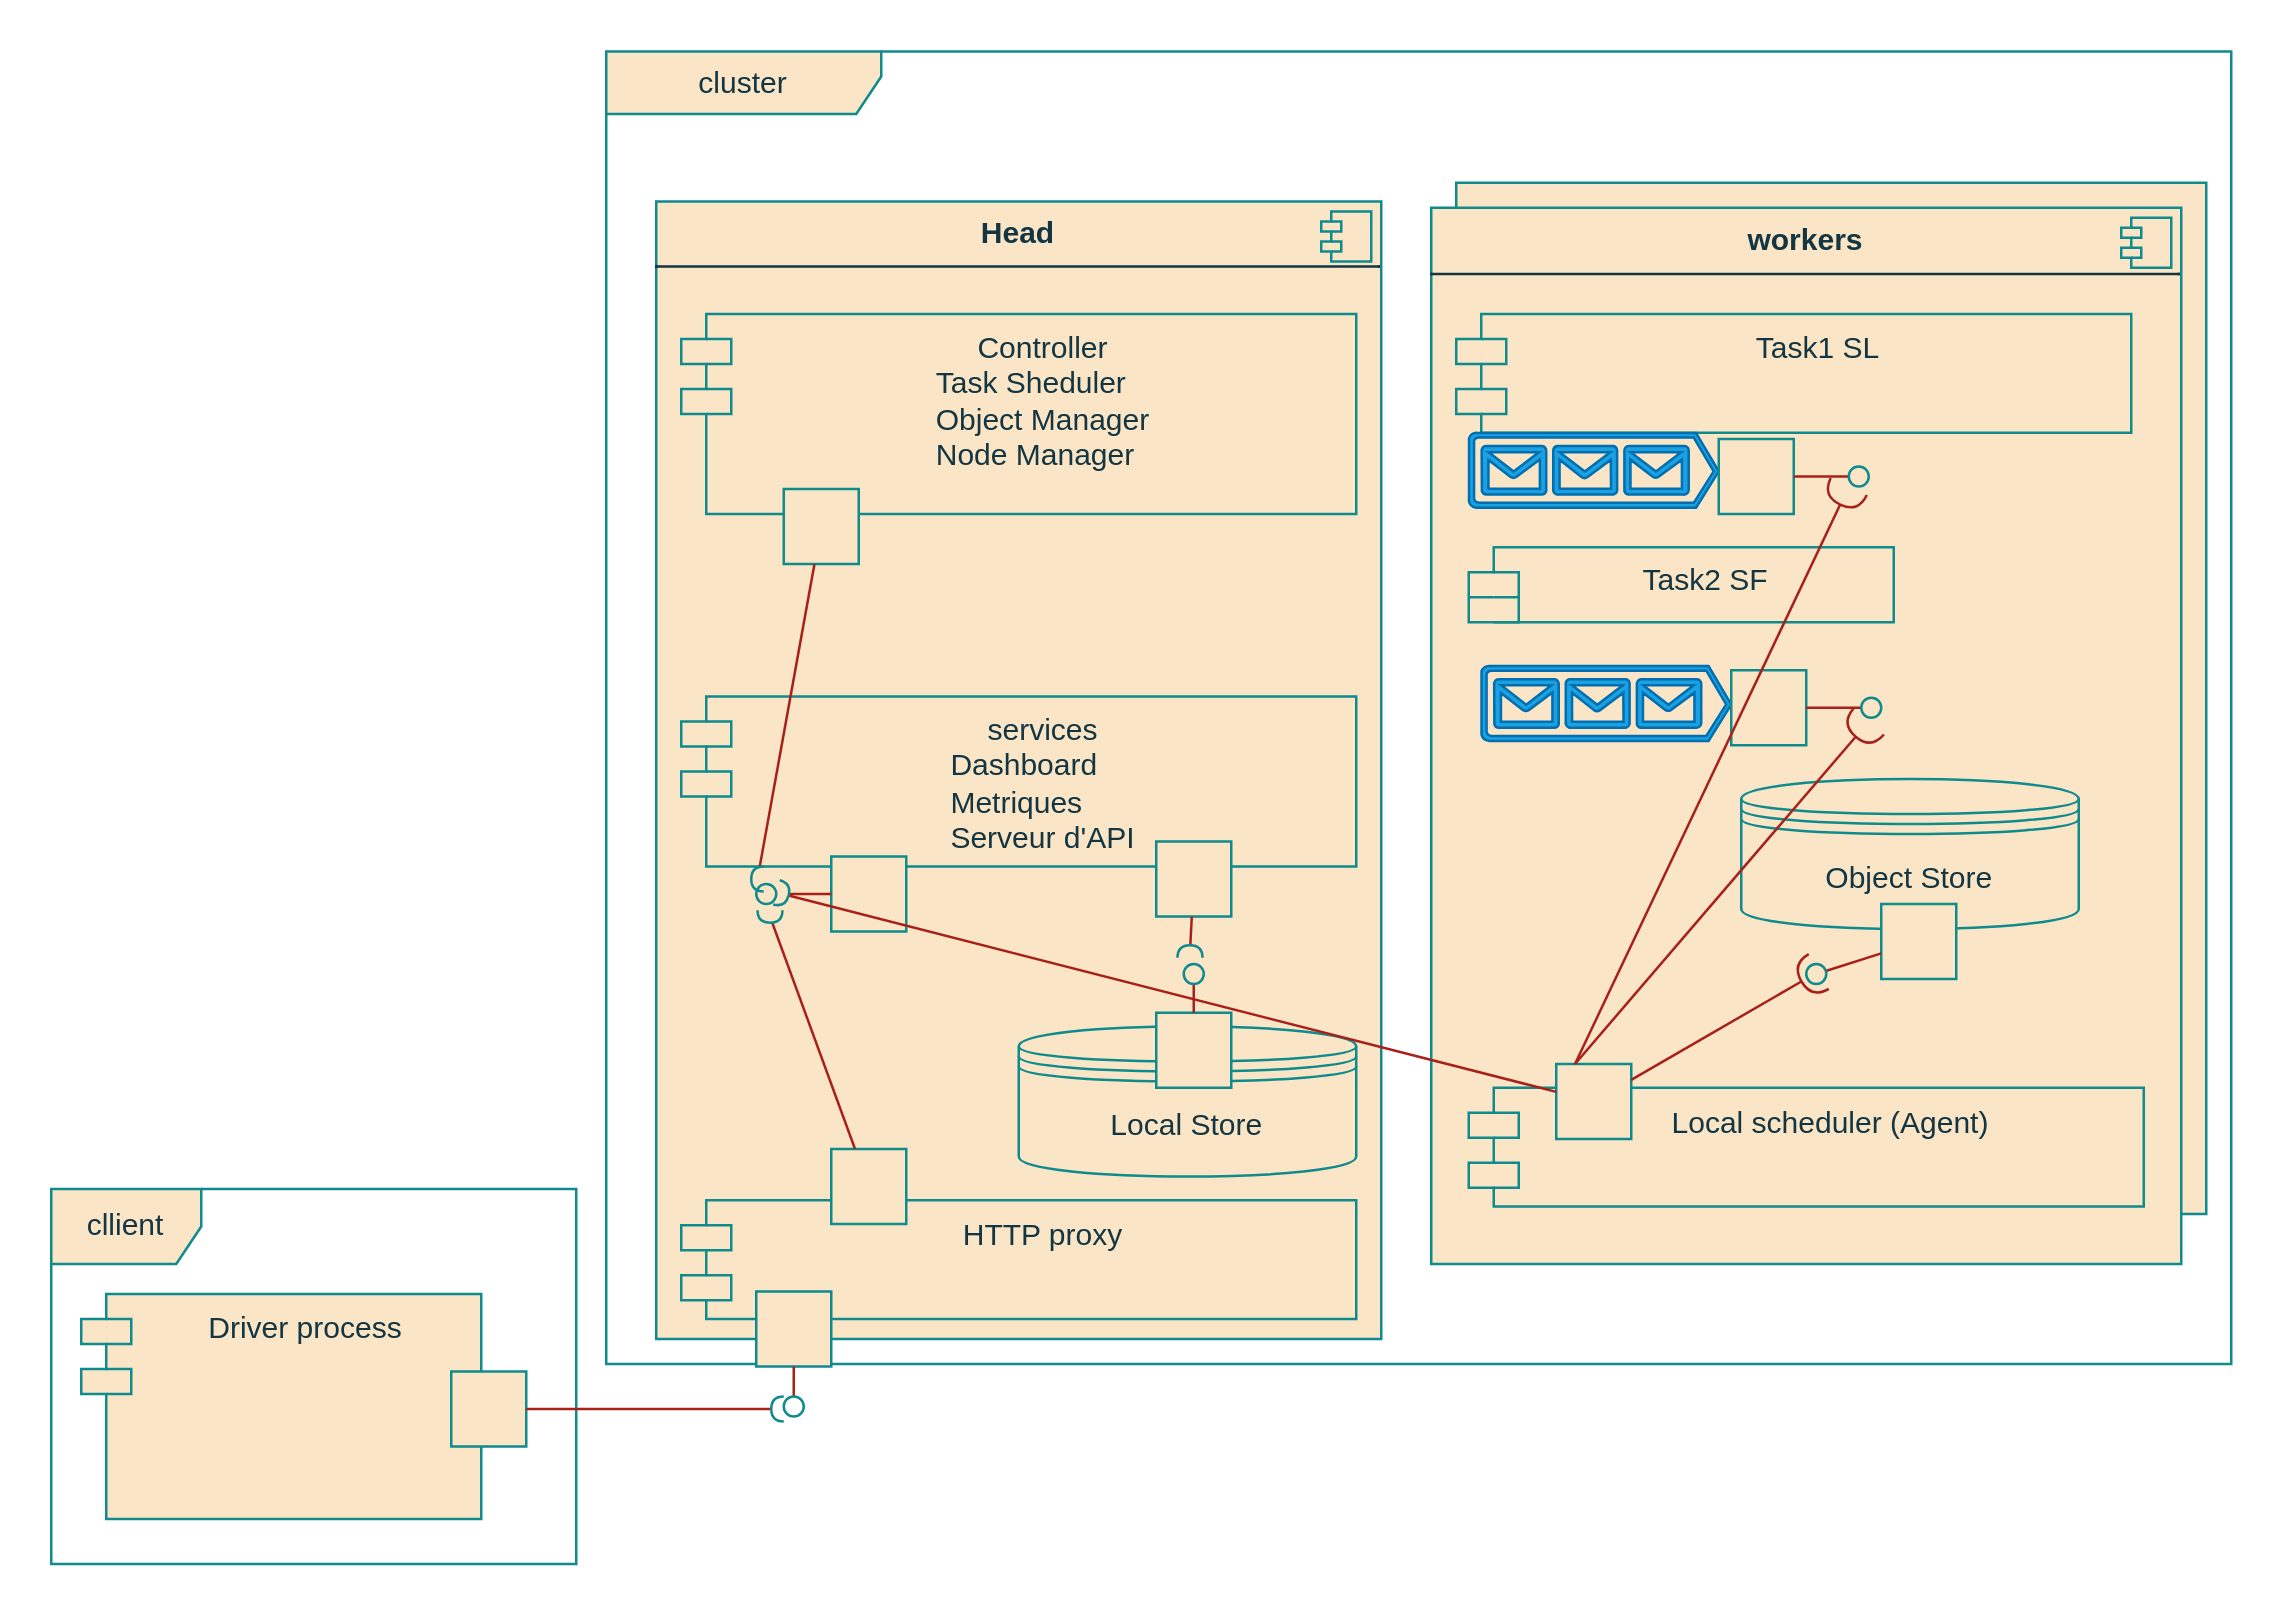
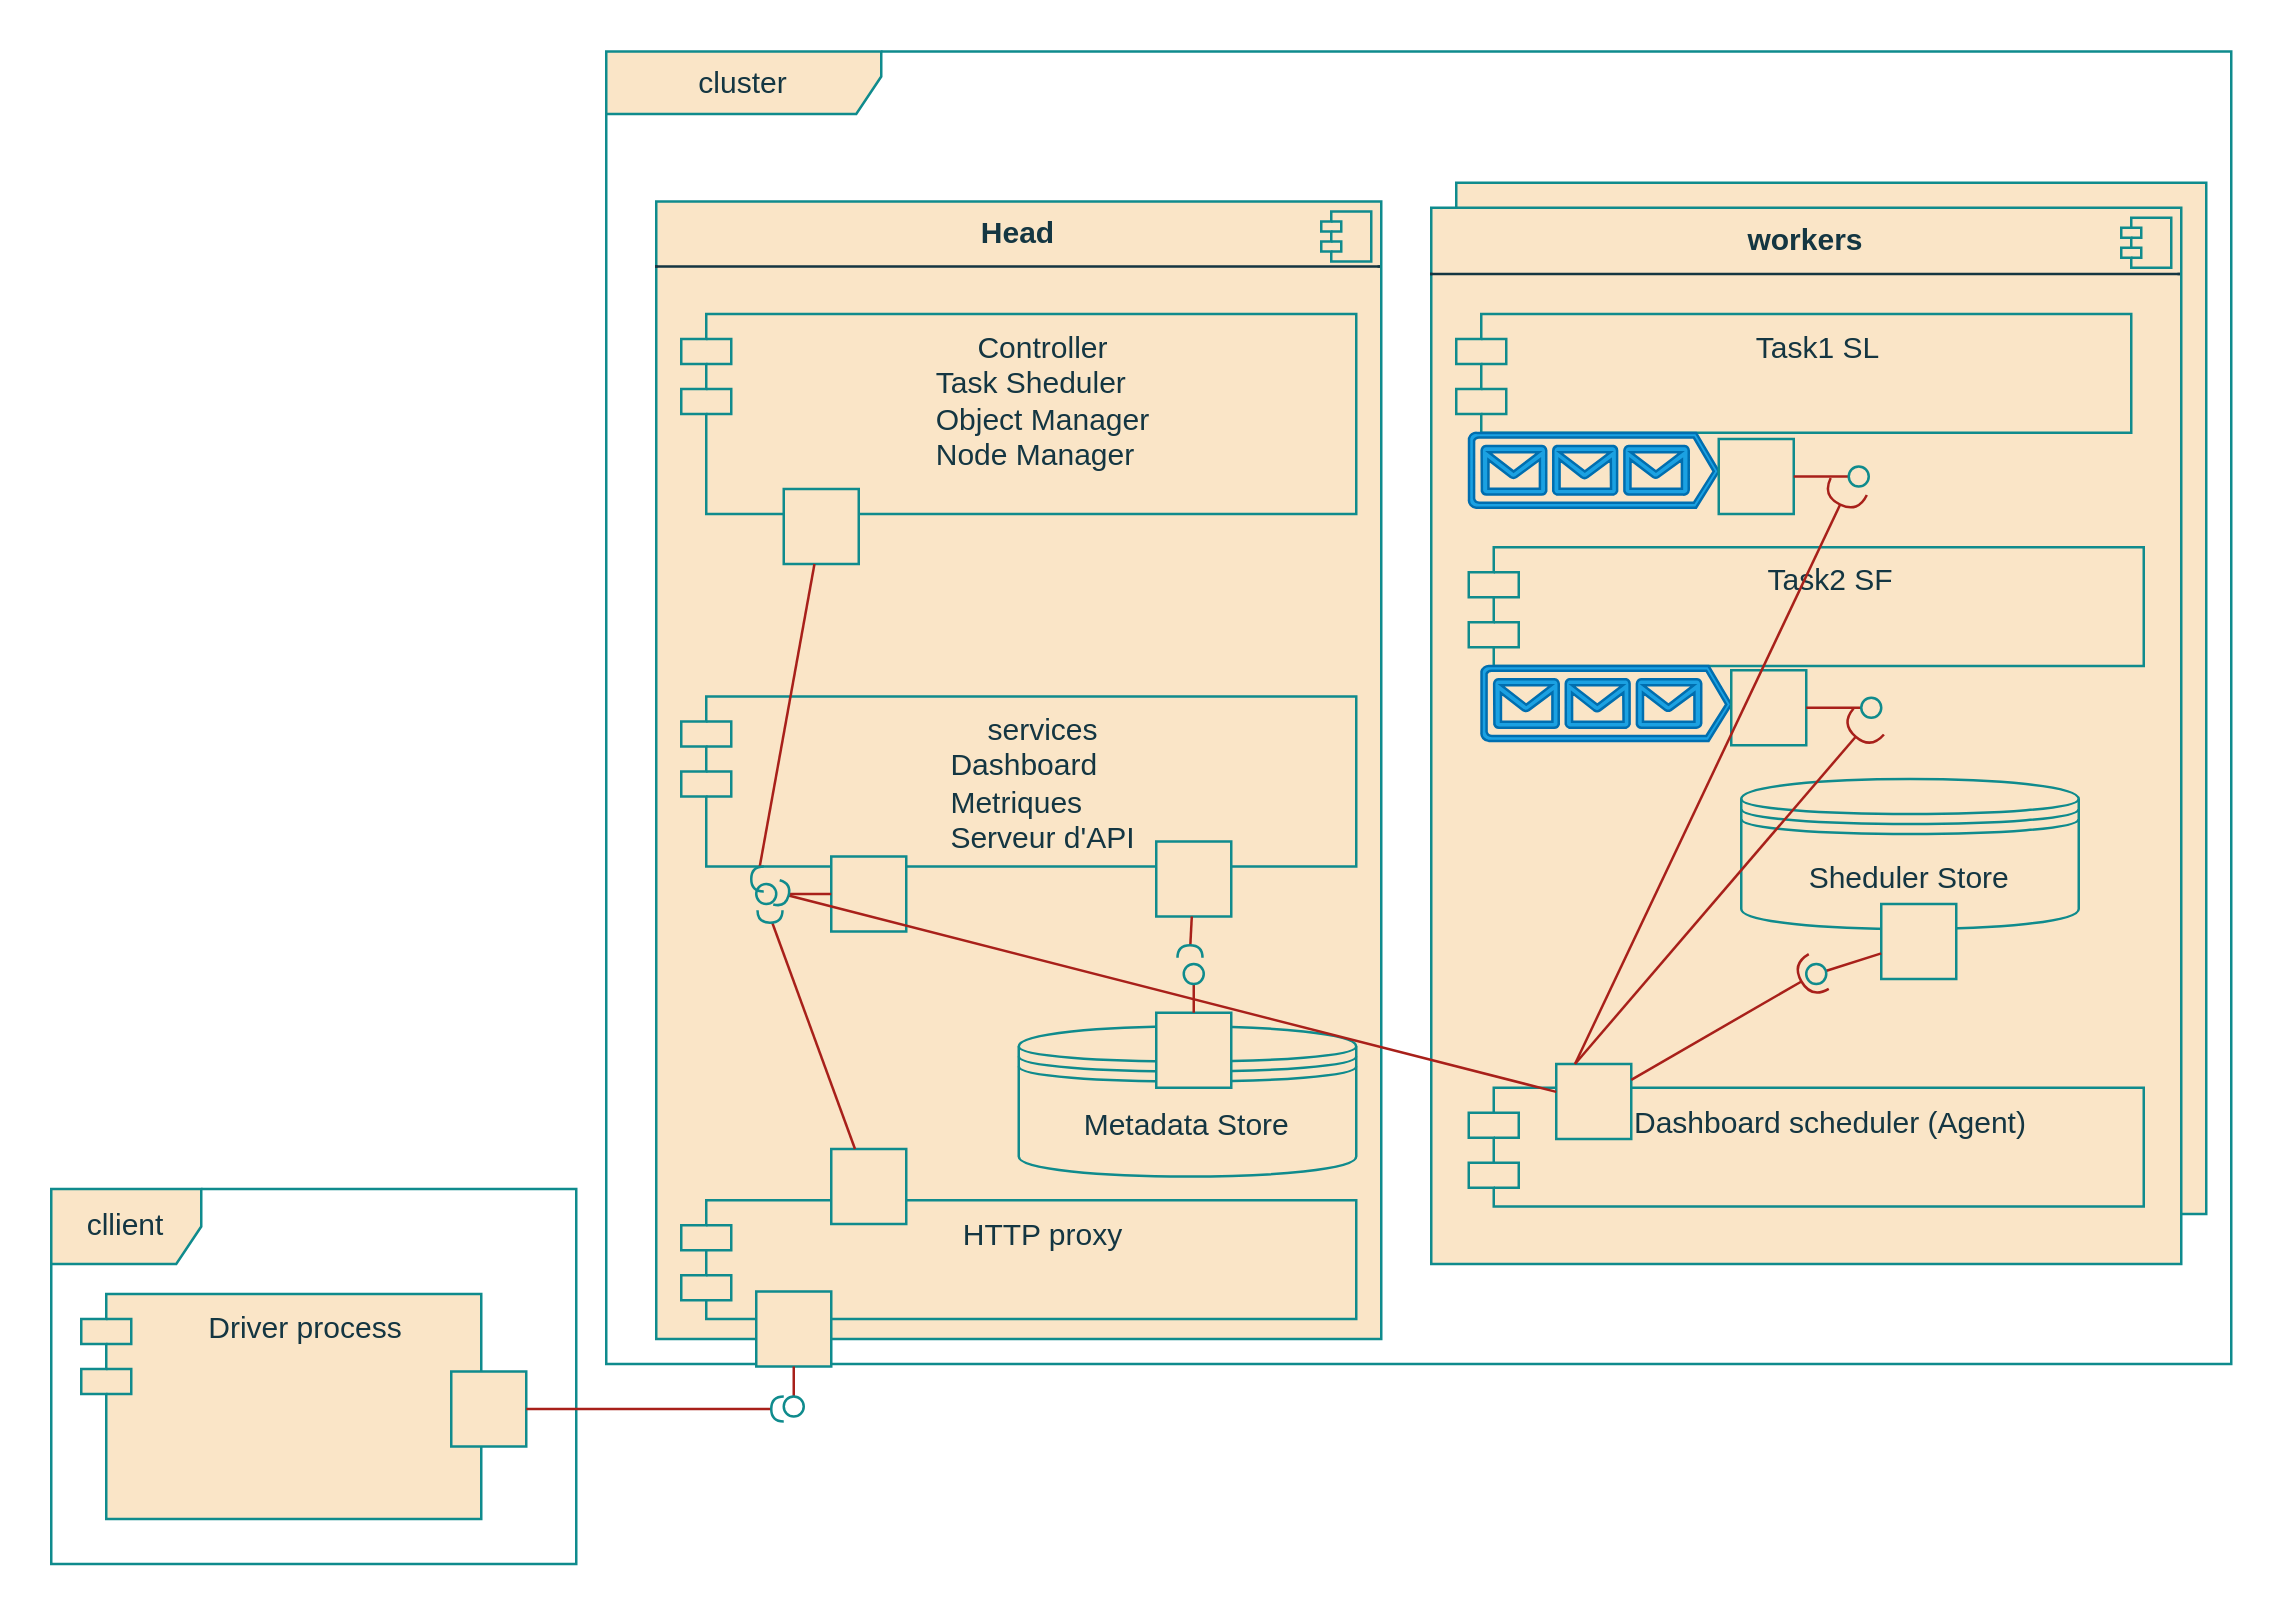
(1681, 584) -> (1806, 606)
(1910, 879) -> (1910, 879)
(1831, 1124) -> (1831, 1124)
(1188, 1126) -> (1188, 1126)
